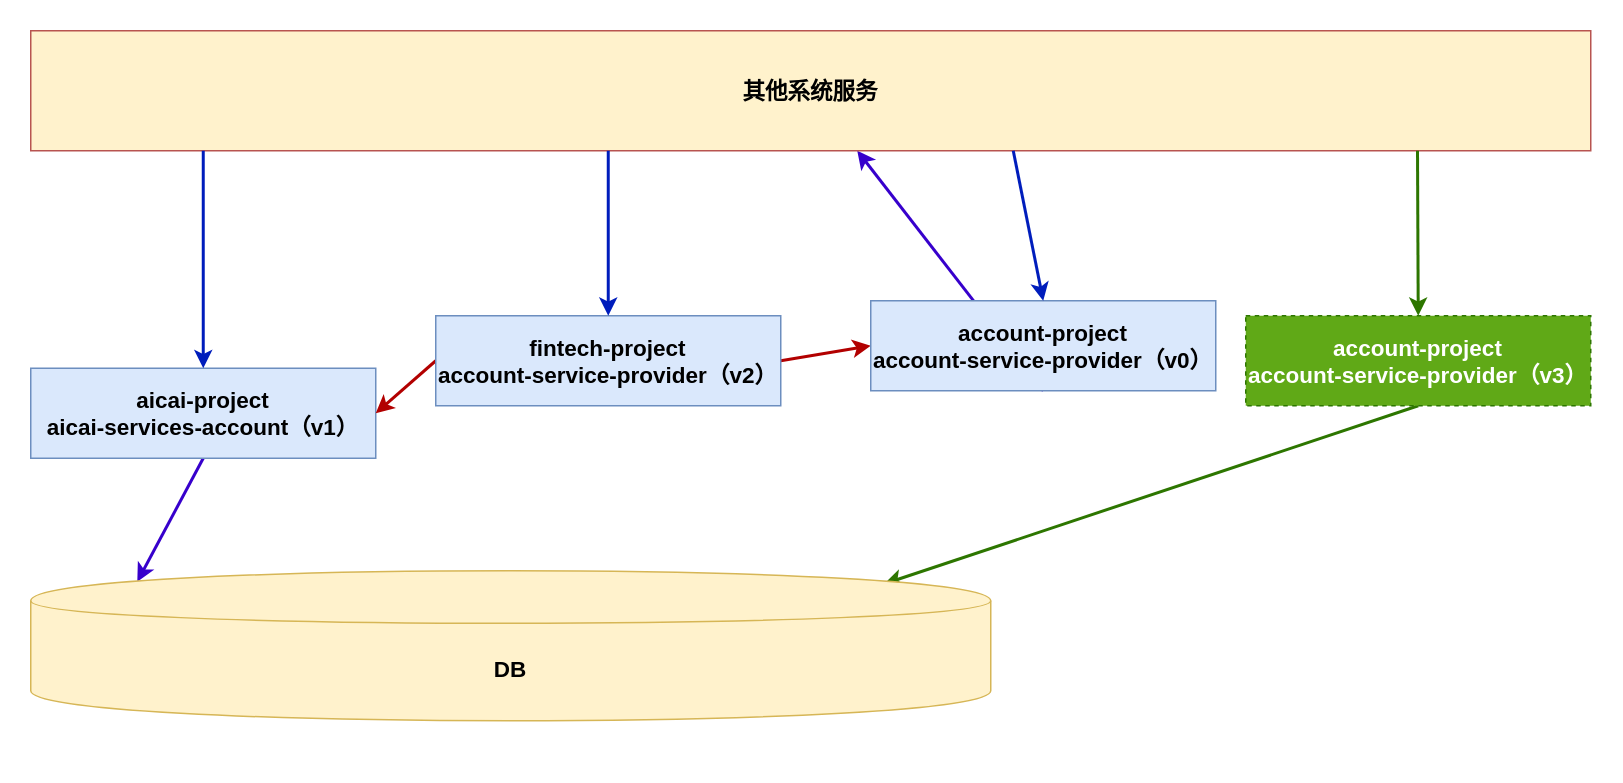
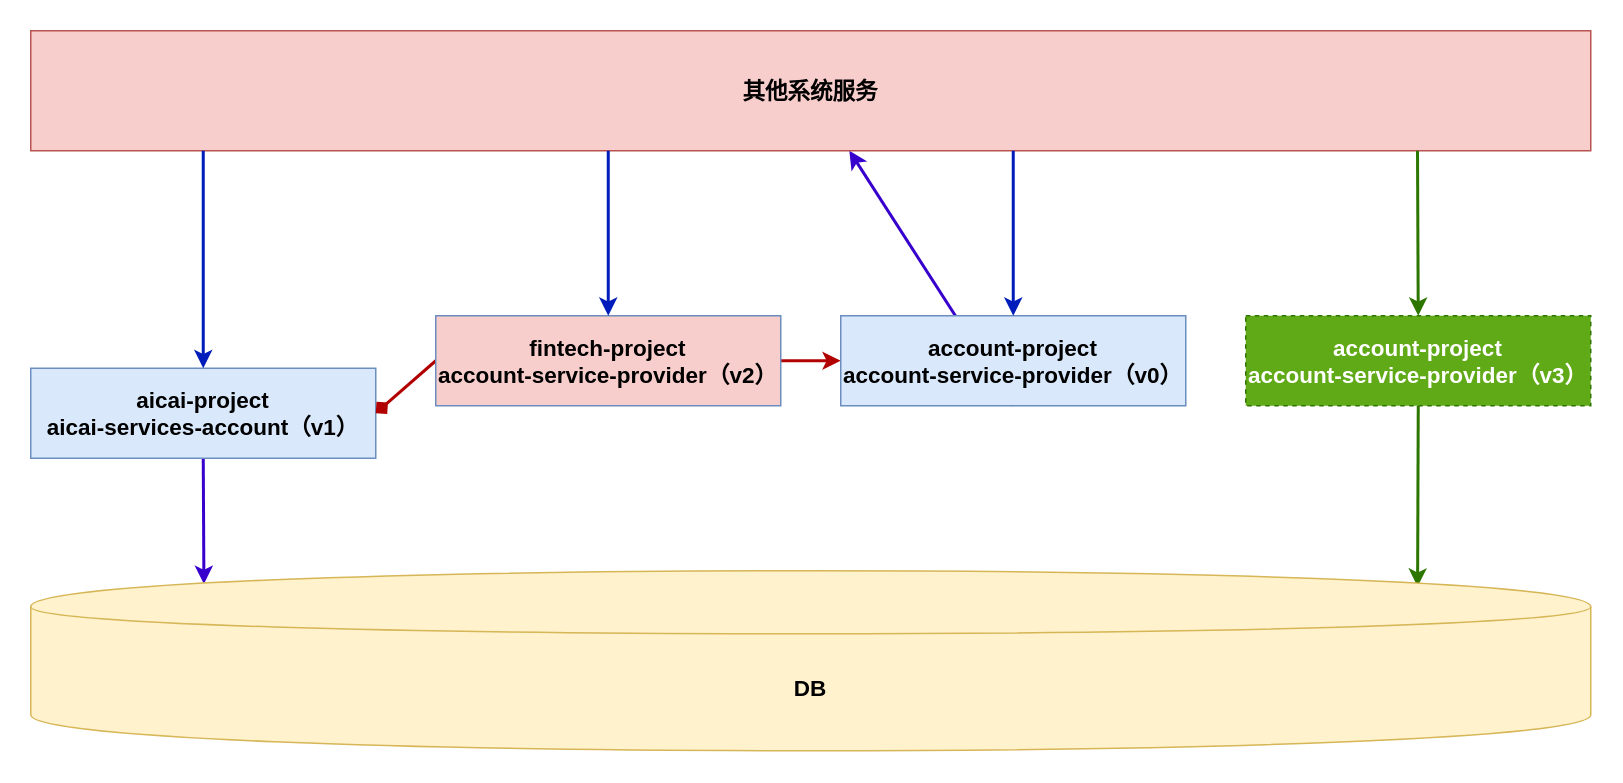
(811, 91) -> (811, 91)
(1043, 346) -> (1013, 361)
(608, 361) -> (608, 361)
(387, 404) -> (387, 403)
(511, 646) -> (811, 661)
